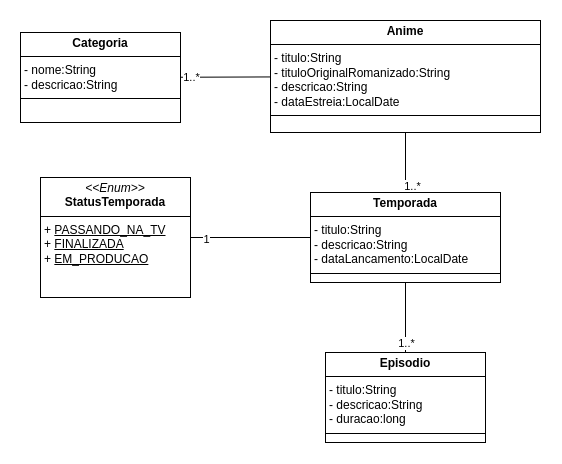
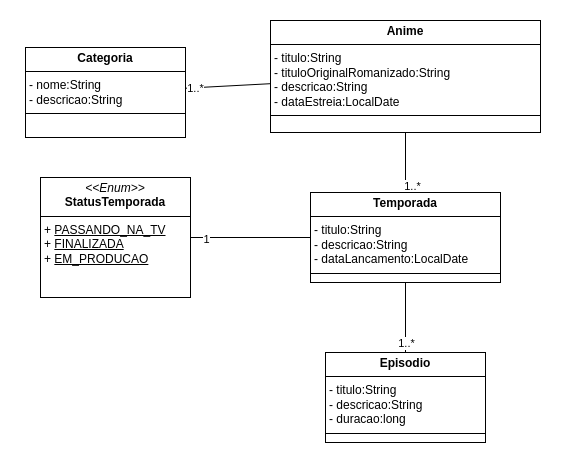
(101, 78) -> (106, 93)
